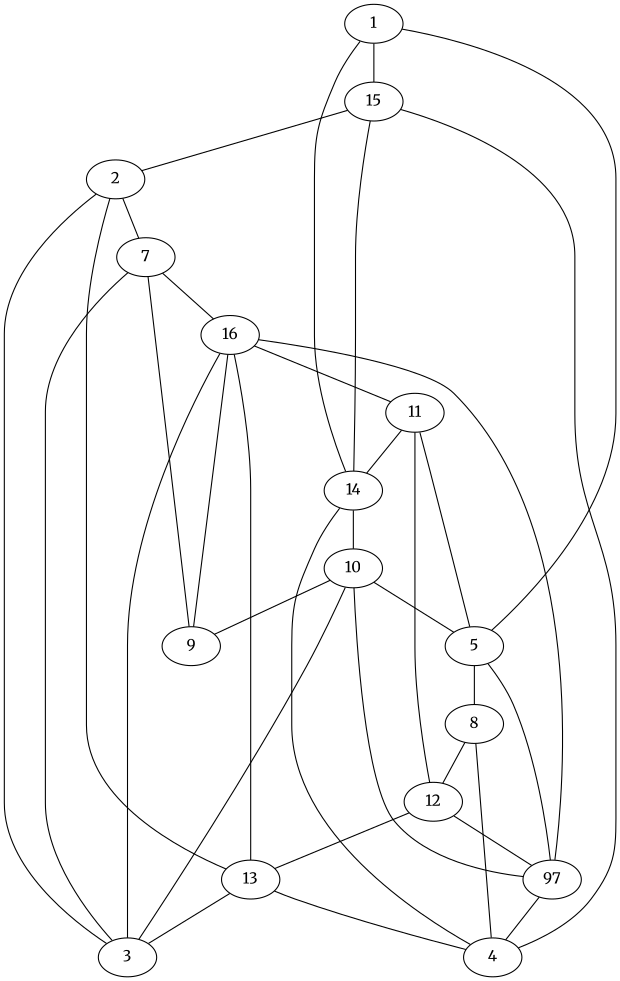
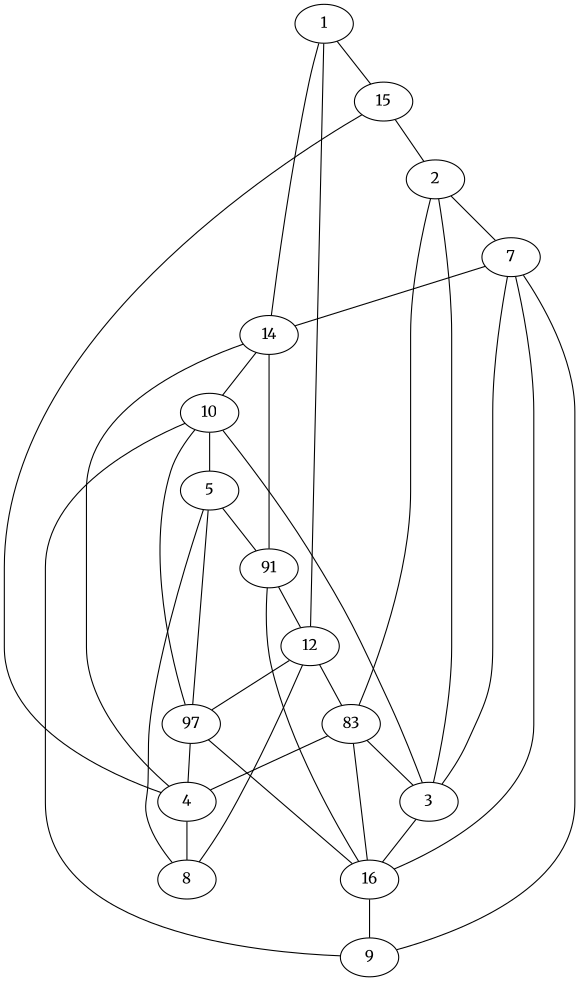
(616, 284) -> (317, 335)
(356, 296) -> (390, 296)
(415, 413) -> (269, 568)
(251, 880) -> (351, 724)
